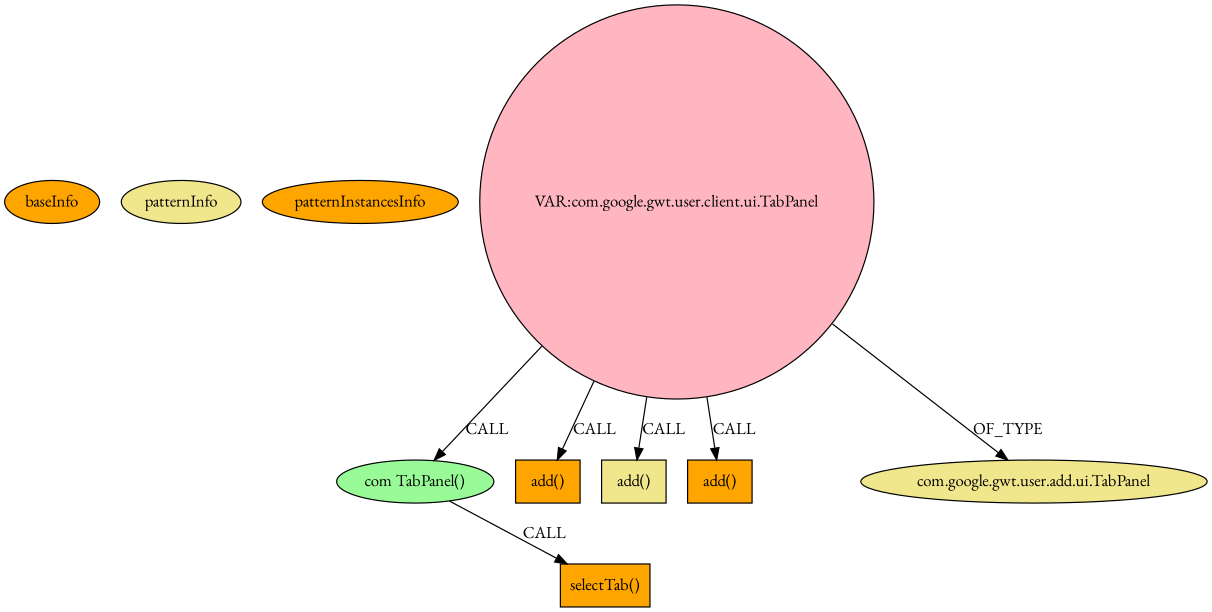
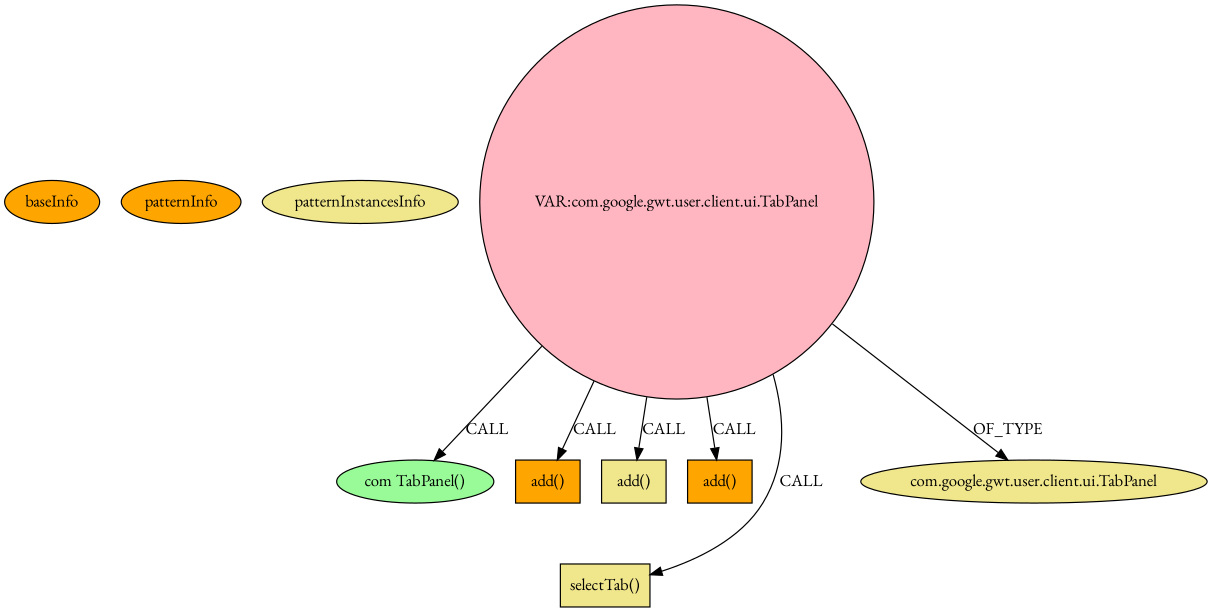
(181, 202) -> (181, 202)
(360, 202) -> (360, 202)
(1034, 482) -> (1034, 482)
(503, 530) -> (765, 499)
(605, 585) -> (605, 585)
